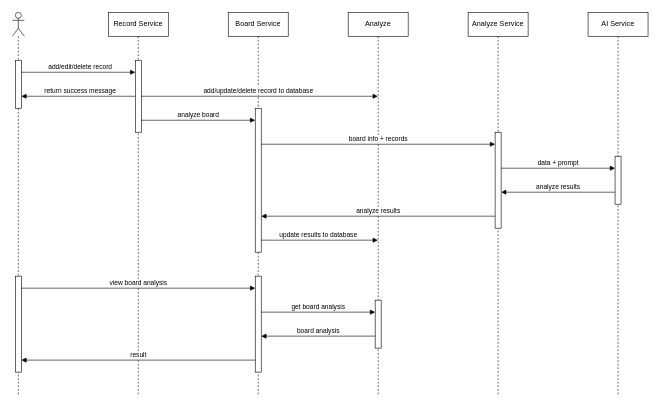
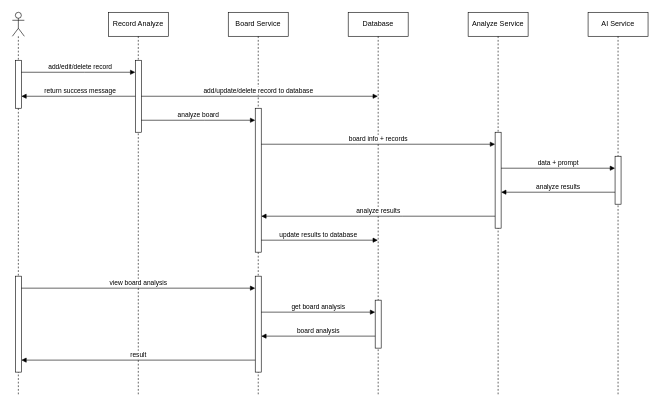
(138, 24) -> (138, 24)
(378, 24) -> (378, 24)
